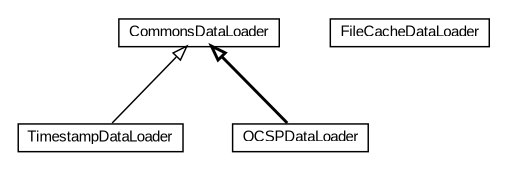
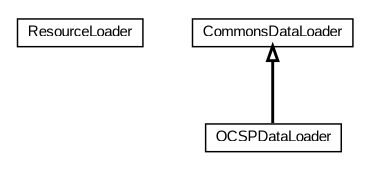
none -> (80, 32)
(409, 32) -> none
(100, 137) -> none
